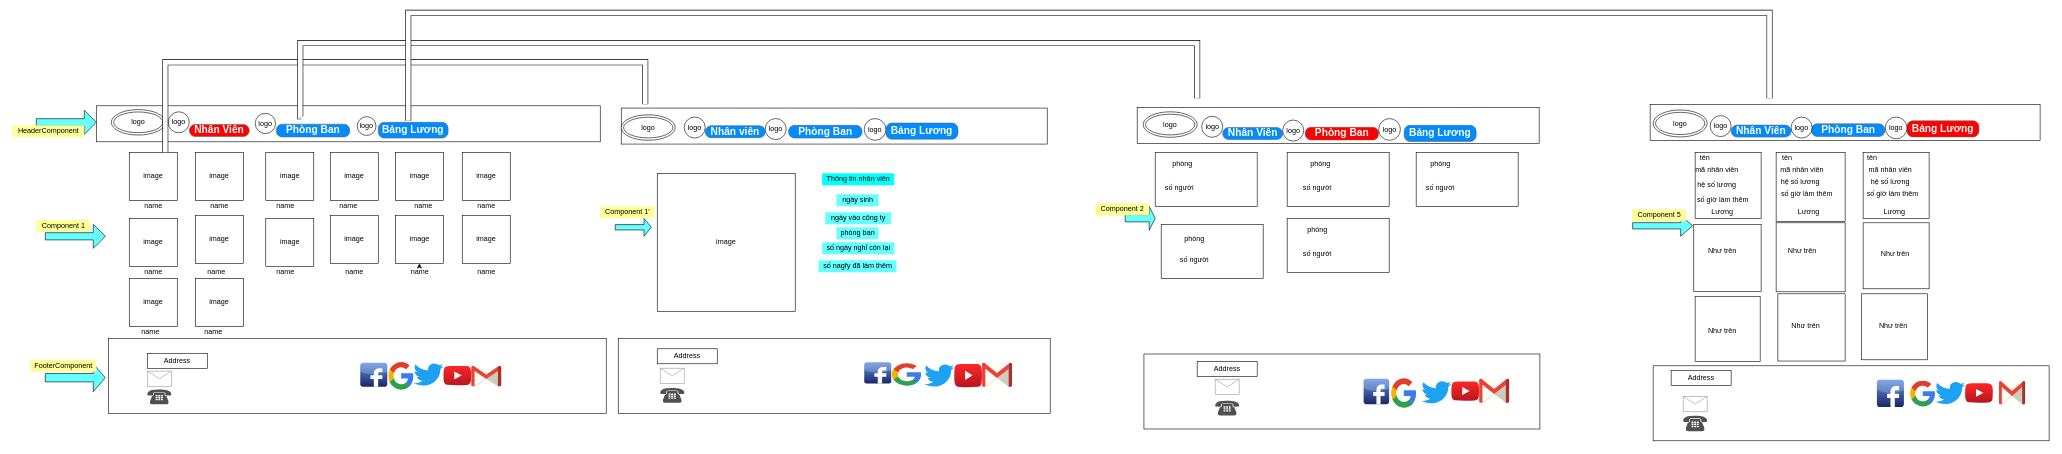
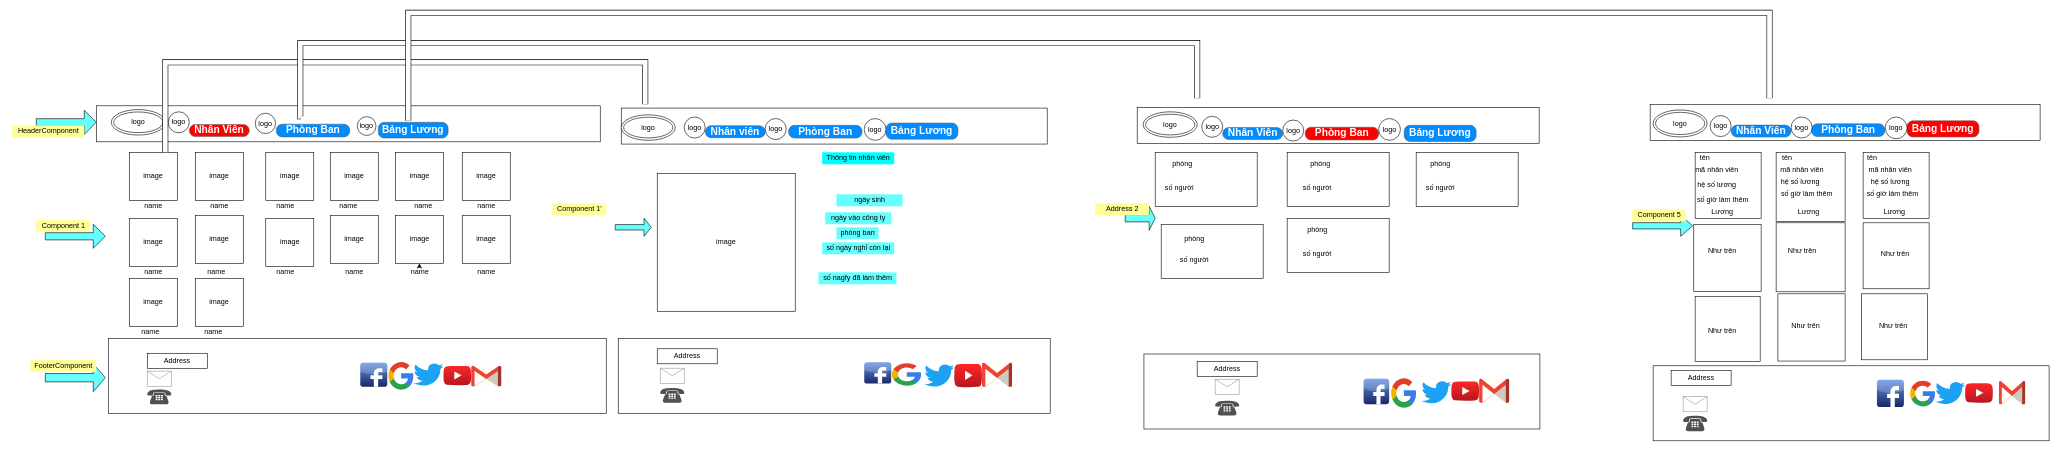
(858, 179) -> (858, 158)
(858, 200) -> (870, 200)
(1123, 209) -> (1123, 209)
(627, 212) -> (579, 209)
(858, 266) -> (858, 278)
